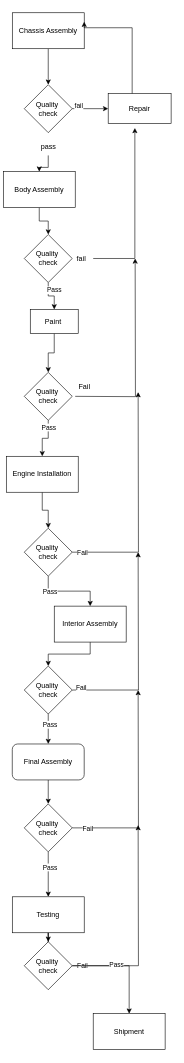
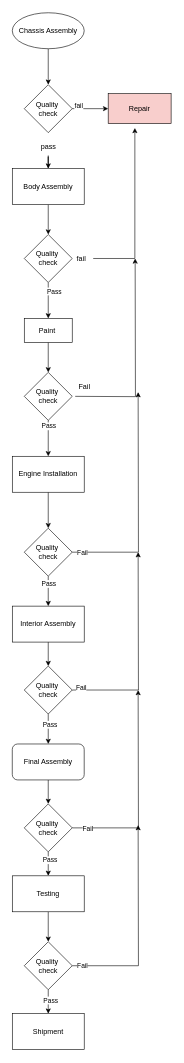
(85, 27) -> none
(48, 30) -> (48, 30)
(140, 108) -> (140, 108)
(39, 189) -> (48, 186)
(54, 321) -> (48, 330)
(42, 474) -> (48, 474)
(90, 624) -> (48, 624)
(48, 915) -> (48, 894)
(129, 1032) -> (48, 1032)
